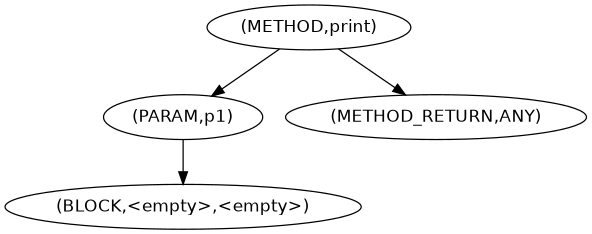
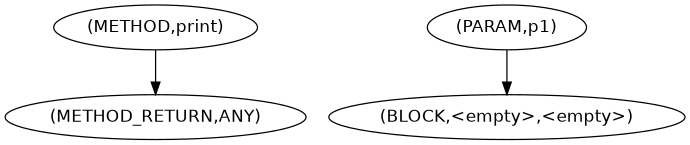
(251, 69) -> none
